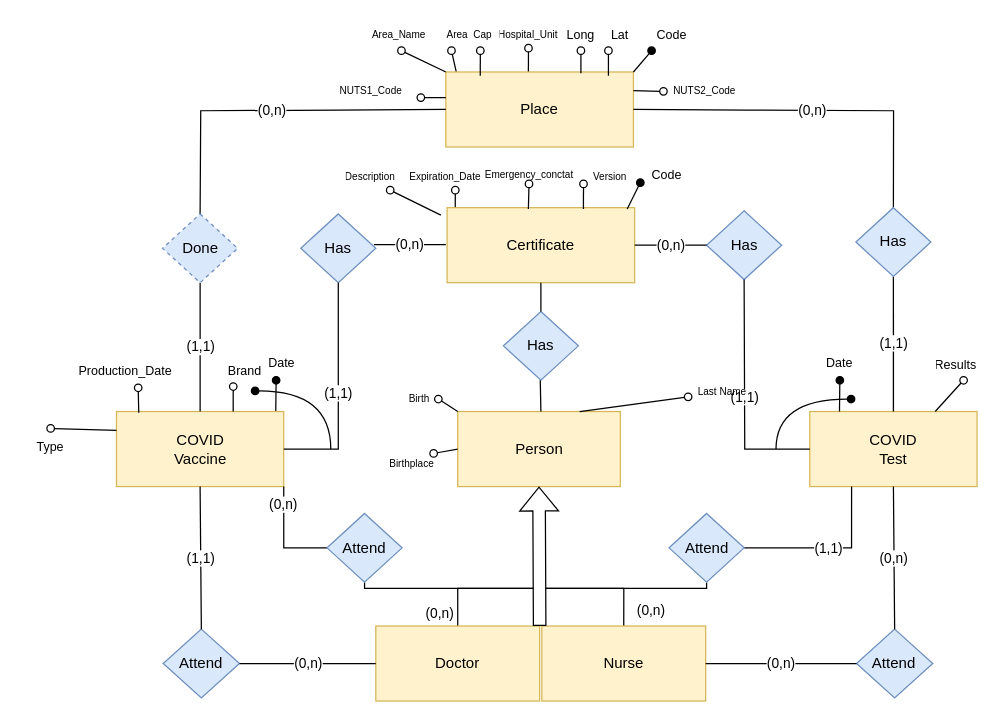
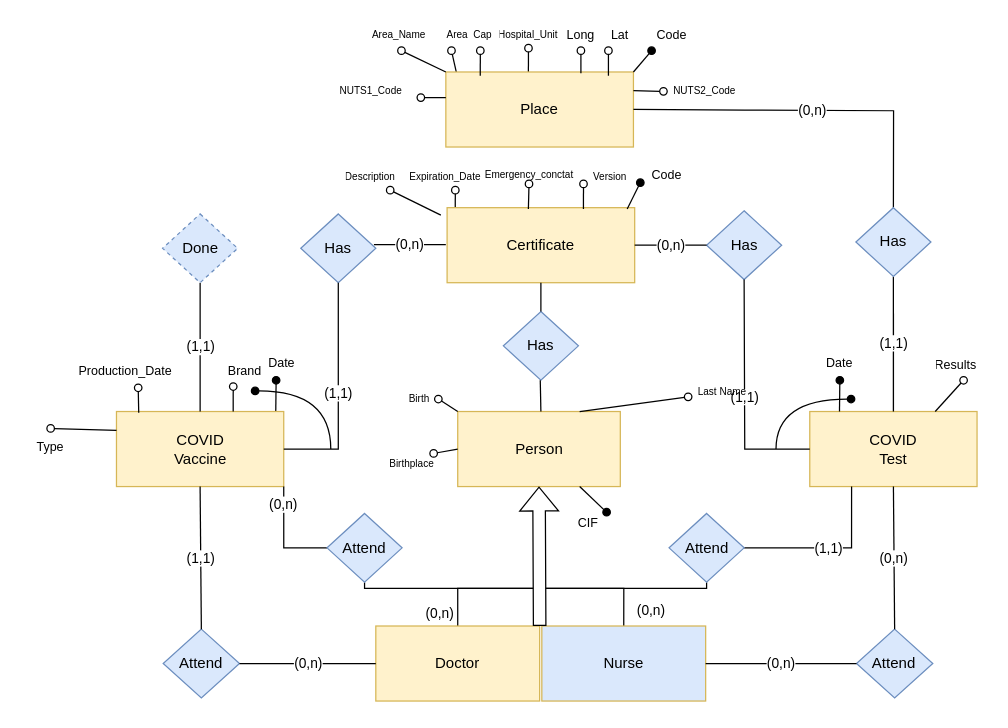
(273, 110) -> none
none -> (591, 497)
none -> (588, 523)
(623, 663) -> (623, 663)
